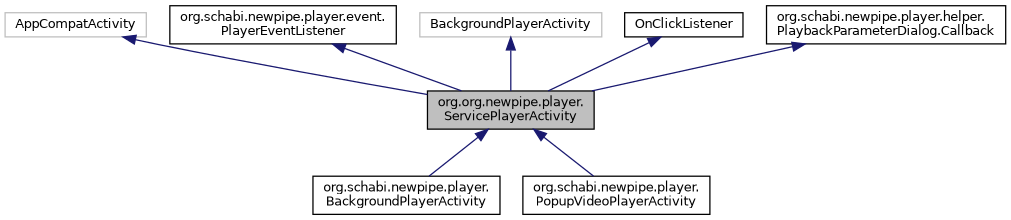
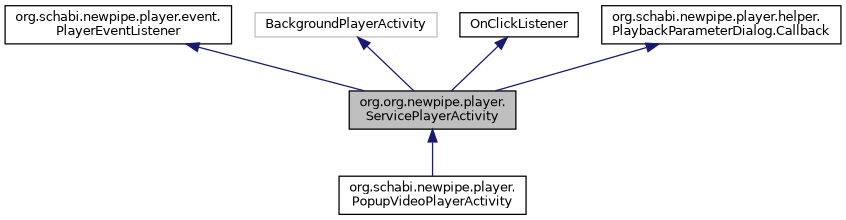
(76, 25) -> none
(406, 195) -> none
